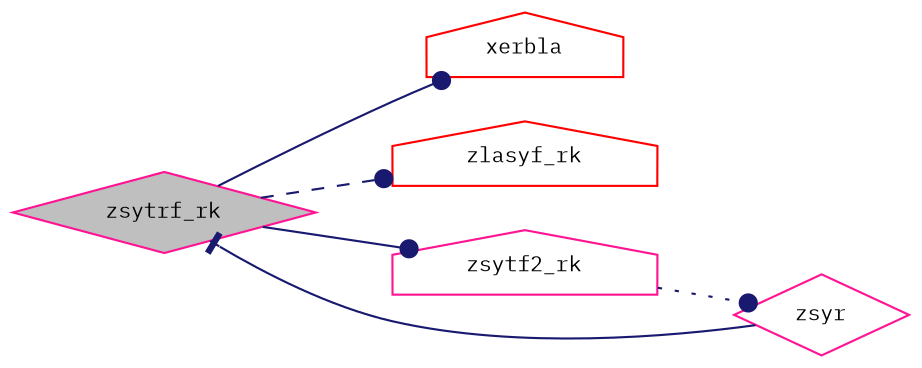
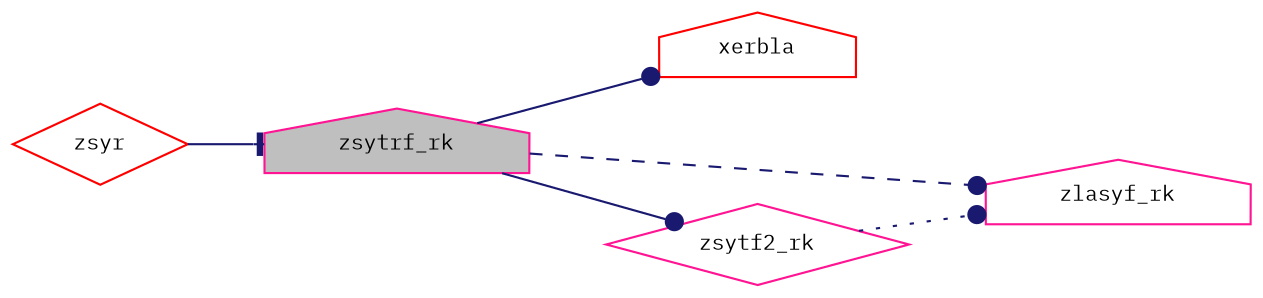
(525, 157) -> (1118, 195)
(164, 213) -> (397, 144)
(525, 266) -> (758, 245)
(699, 295) -> (913, 223)
(822, 315) -> (100, 144)
